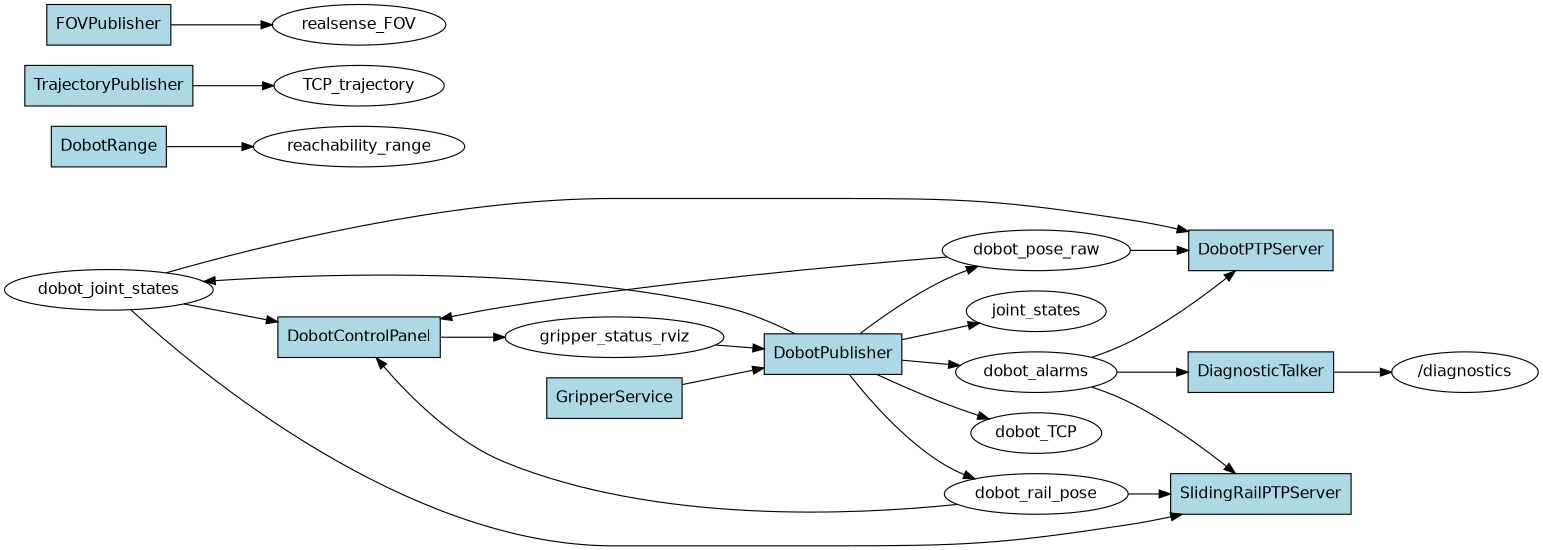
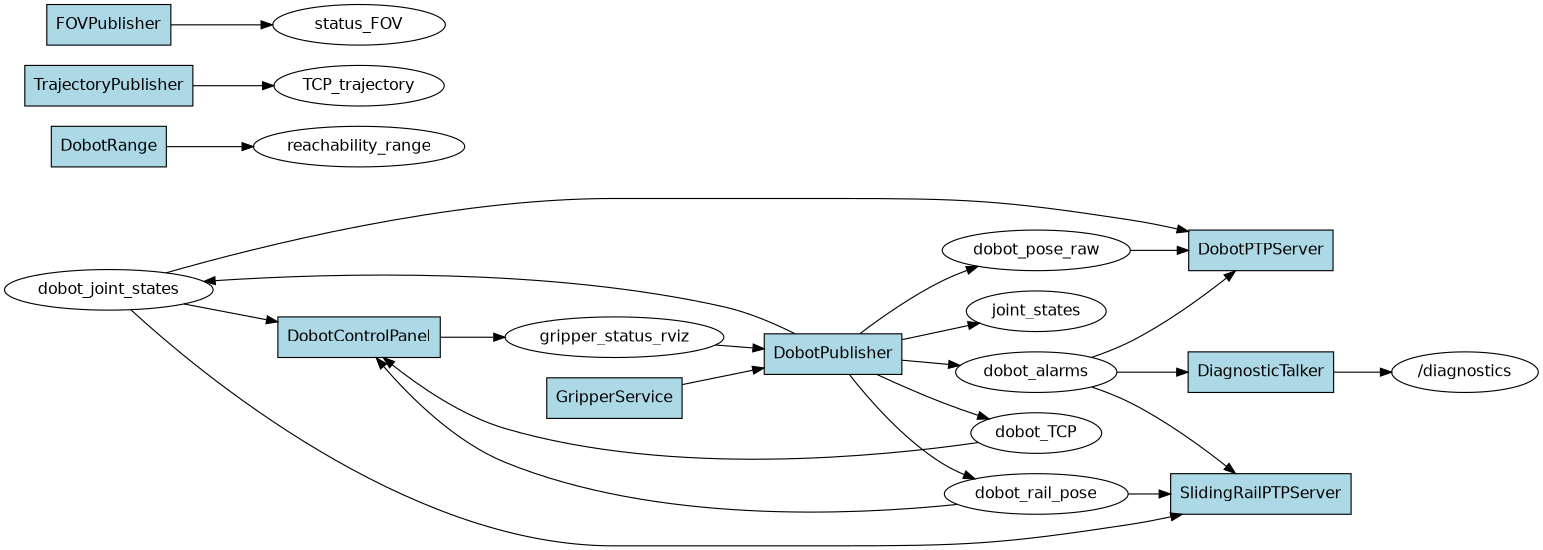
(359, 25) -> (359, 25)
(699, 281) -> (676, 456)
